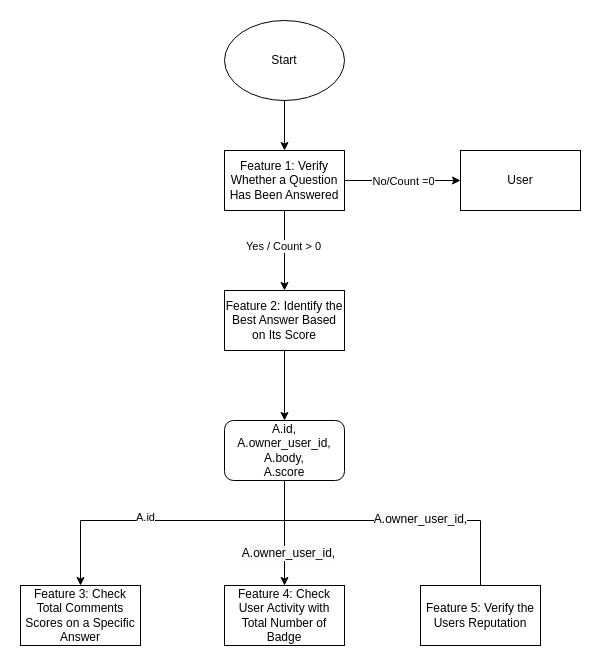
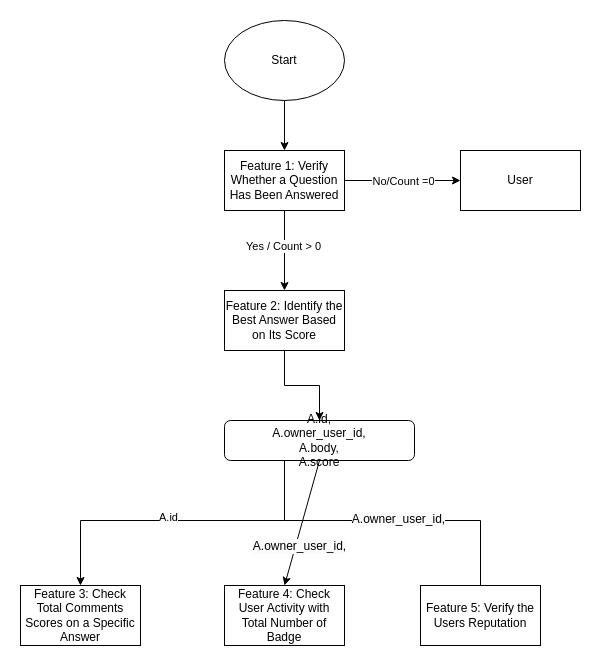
(285, 451) -> (320, 441)
